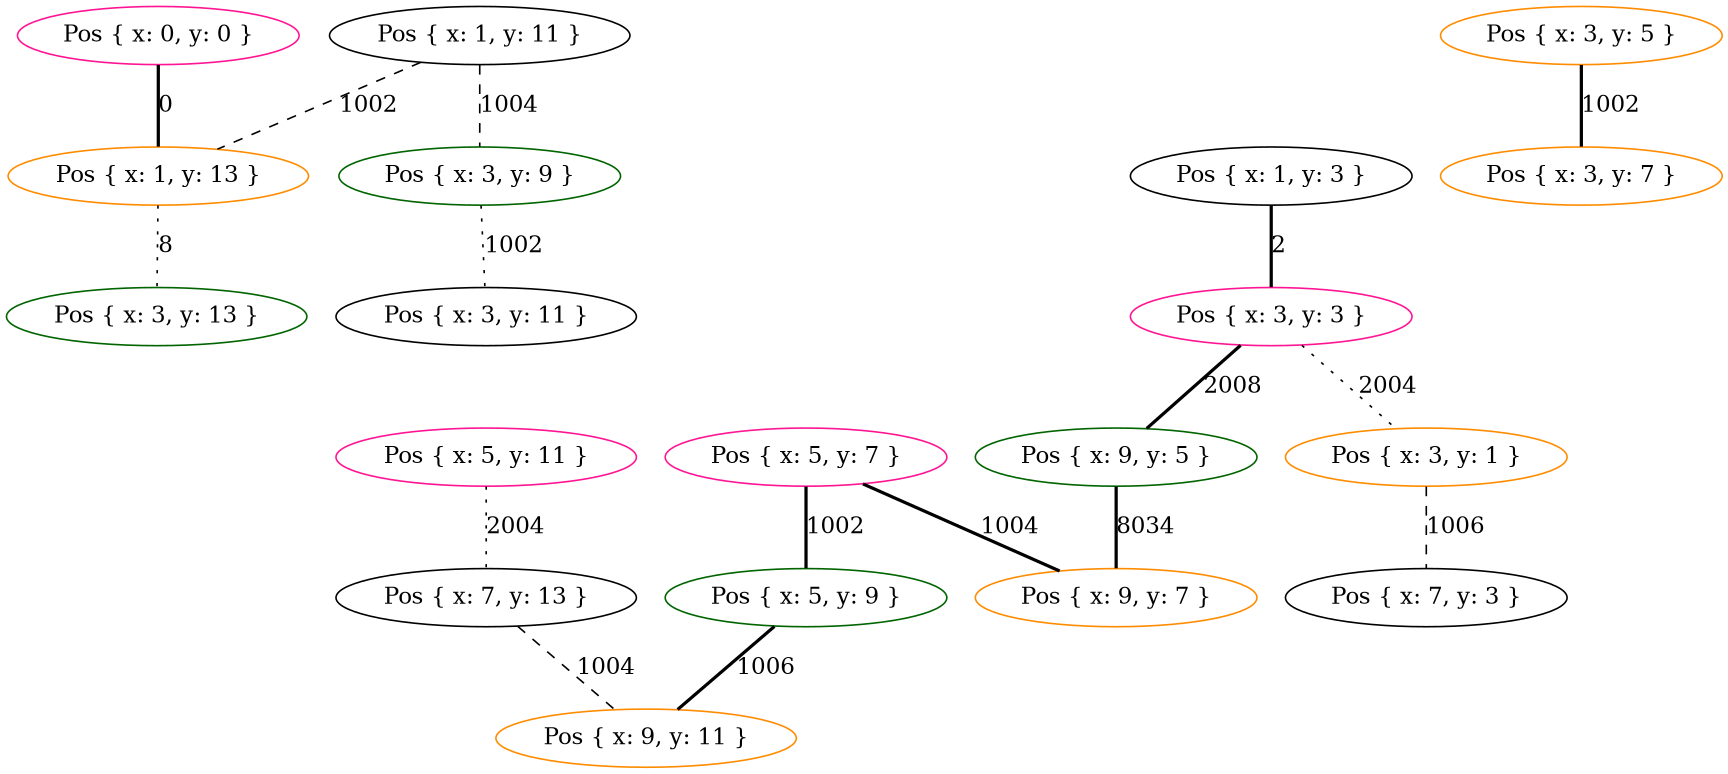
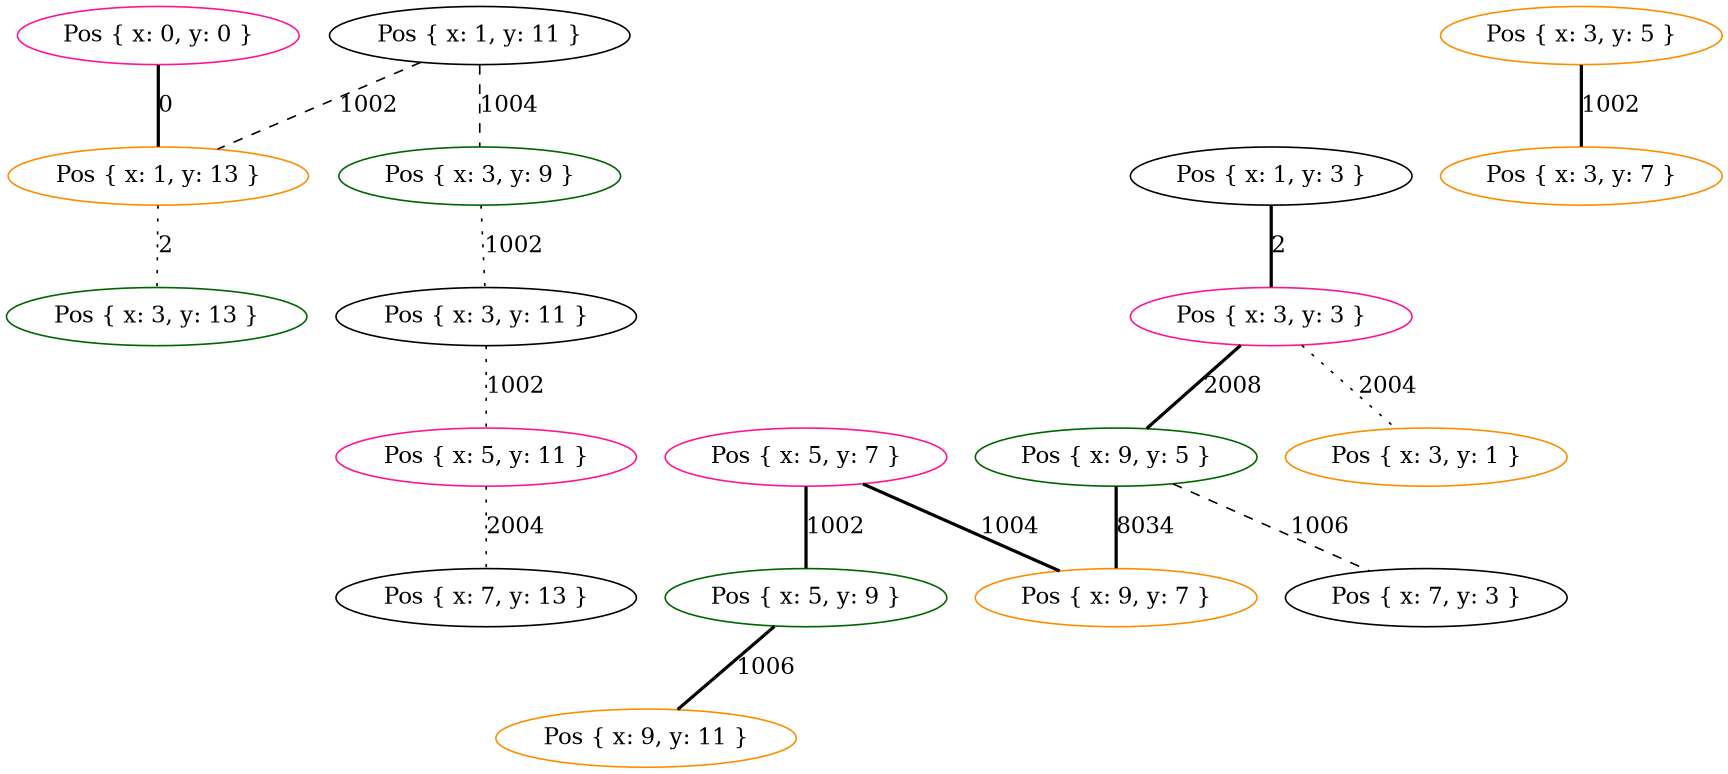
(166, 246) -> (166, 246)
none -> (486, 387)
(1426, 527) -> (1271, 527)
(566, 668) -> none
